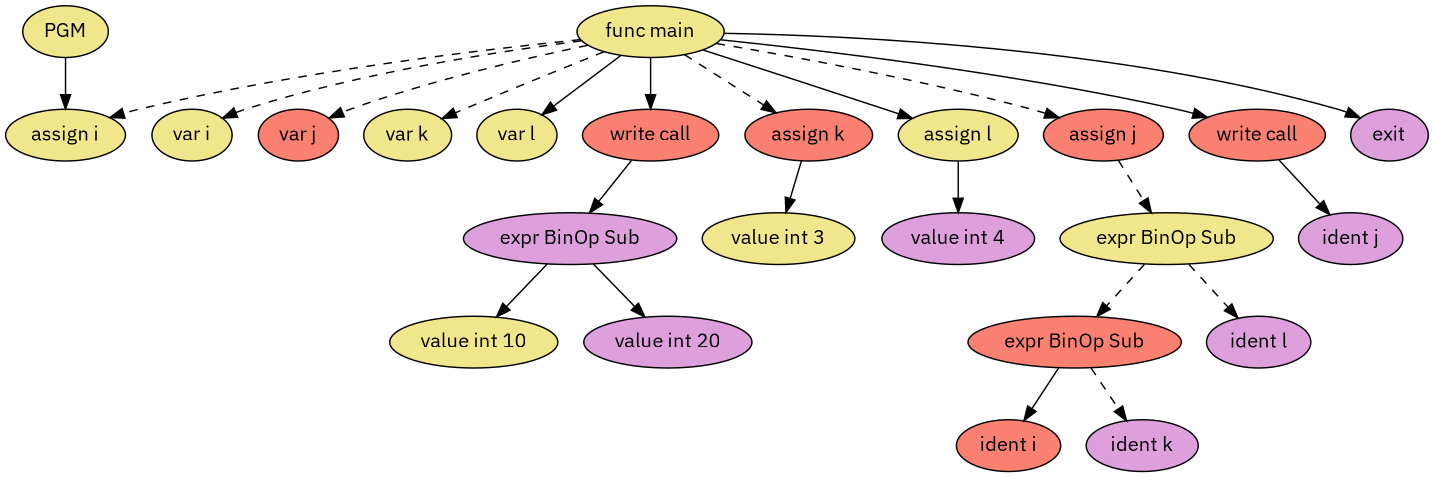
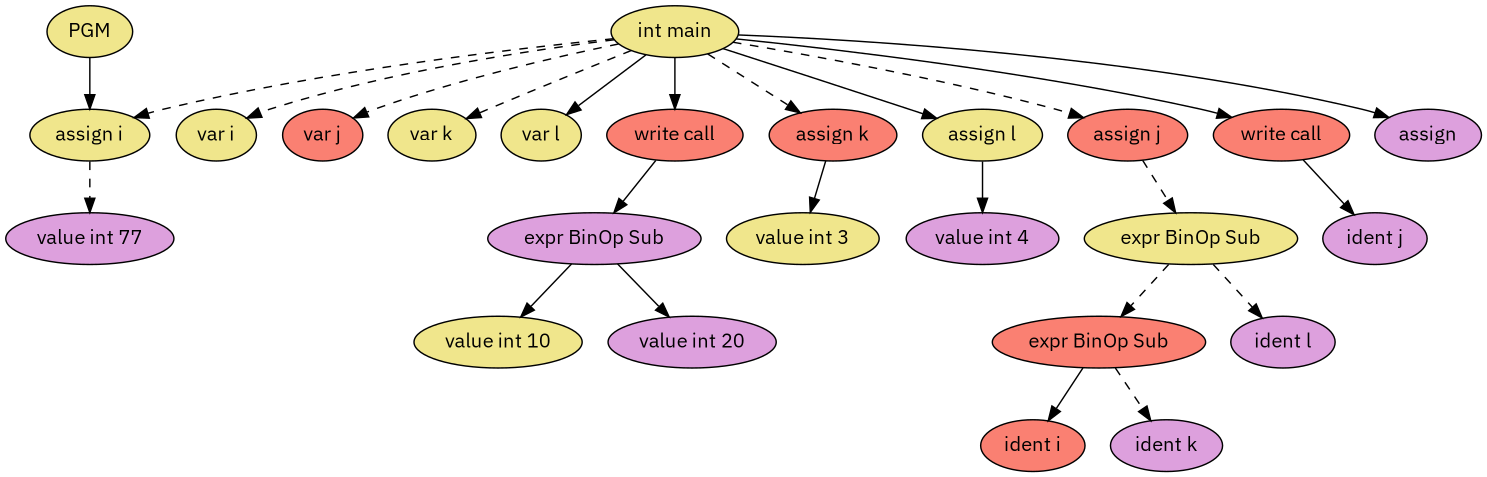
(651, 32) -> (675, 32)
(1389, 135) -> (1428, 135)
none -> (90, 239)
